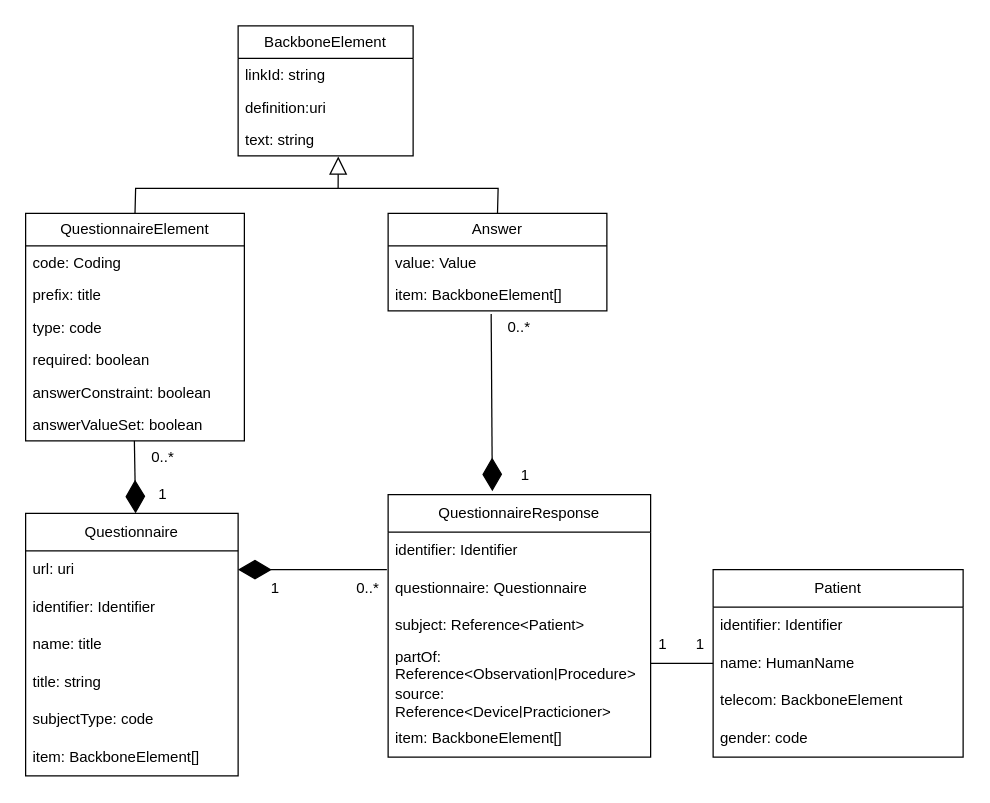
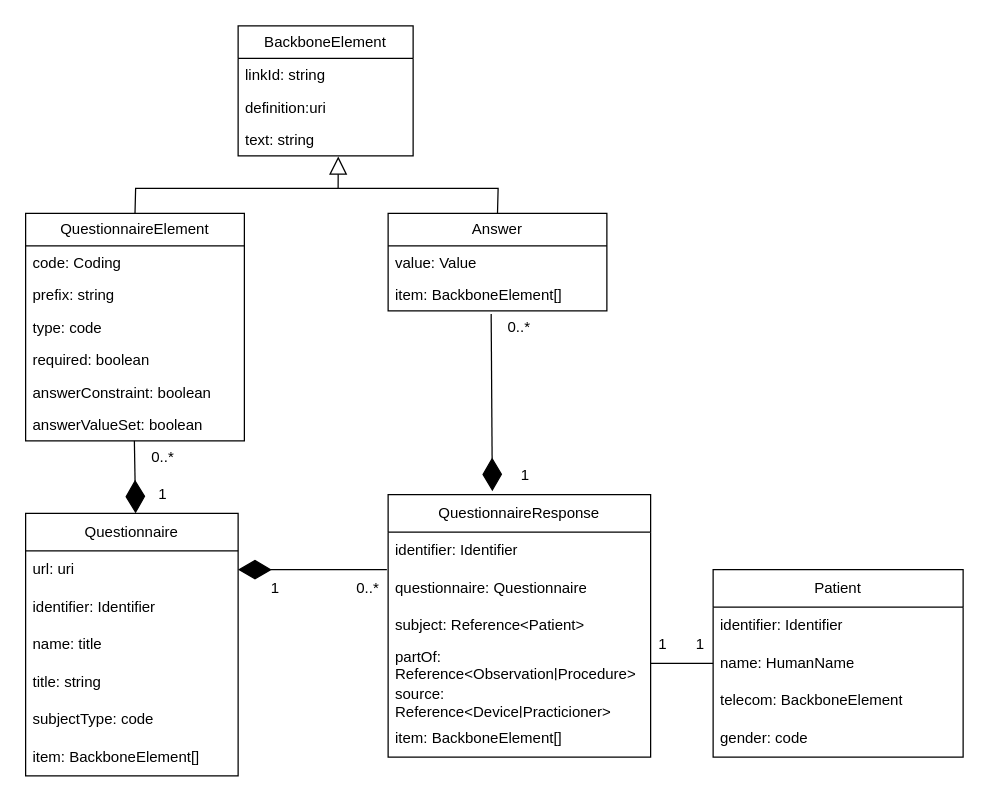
(78, 296) -> (84, 296)
